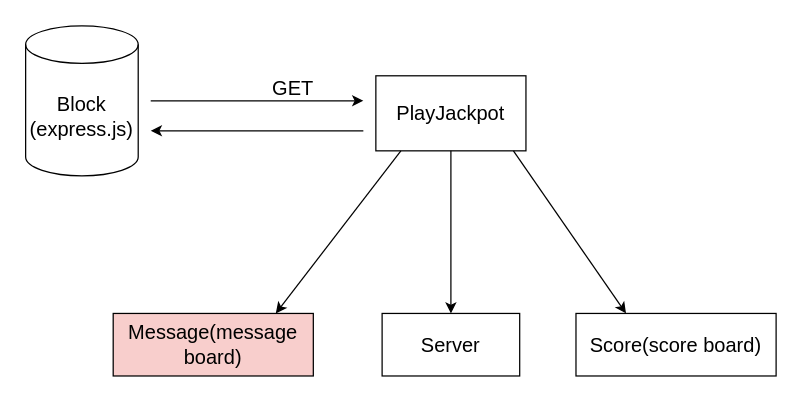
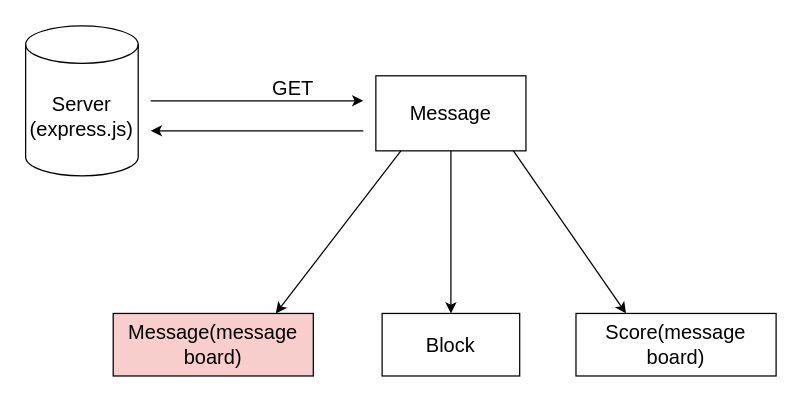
(451, 113) -> (451, 113)
(82, 117) -> (82, 117)
(451, 344) -> (451, 344)
(676, 344) -> (676, 344)
